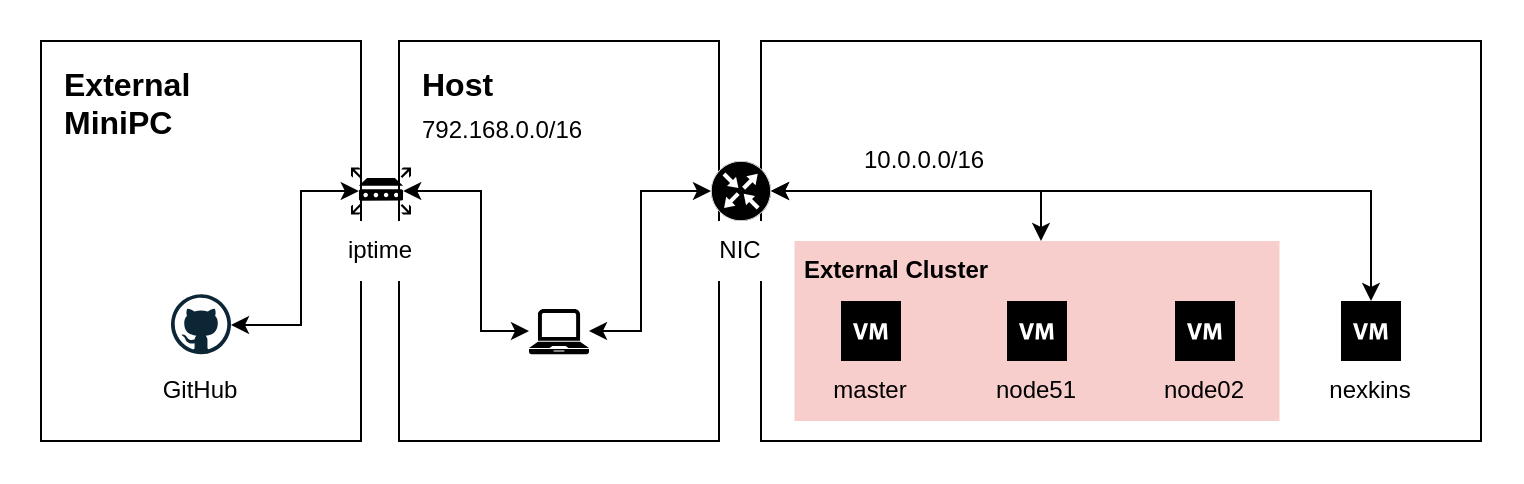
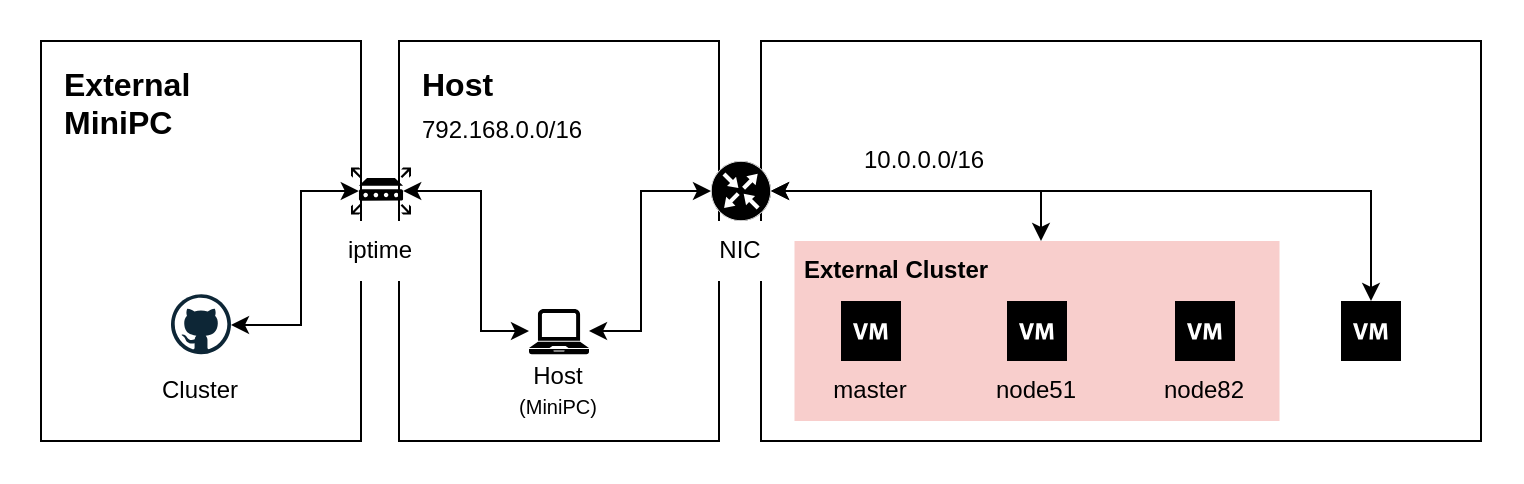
(201, 391) -> (201, 391)
none -> (559, 391)
(1205, 391) -> (1205, 391)
(1371, 391) -> none
